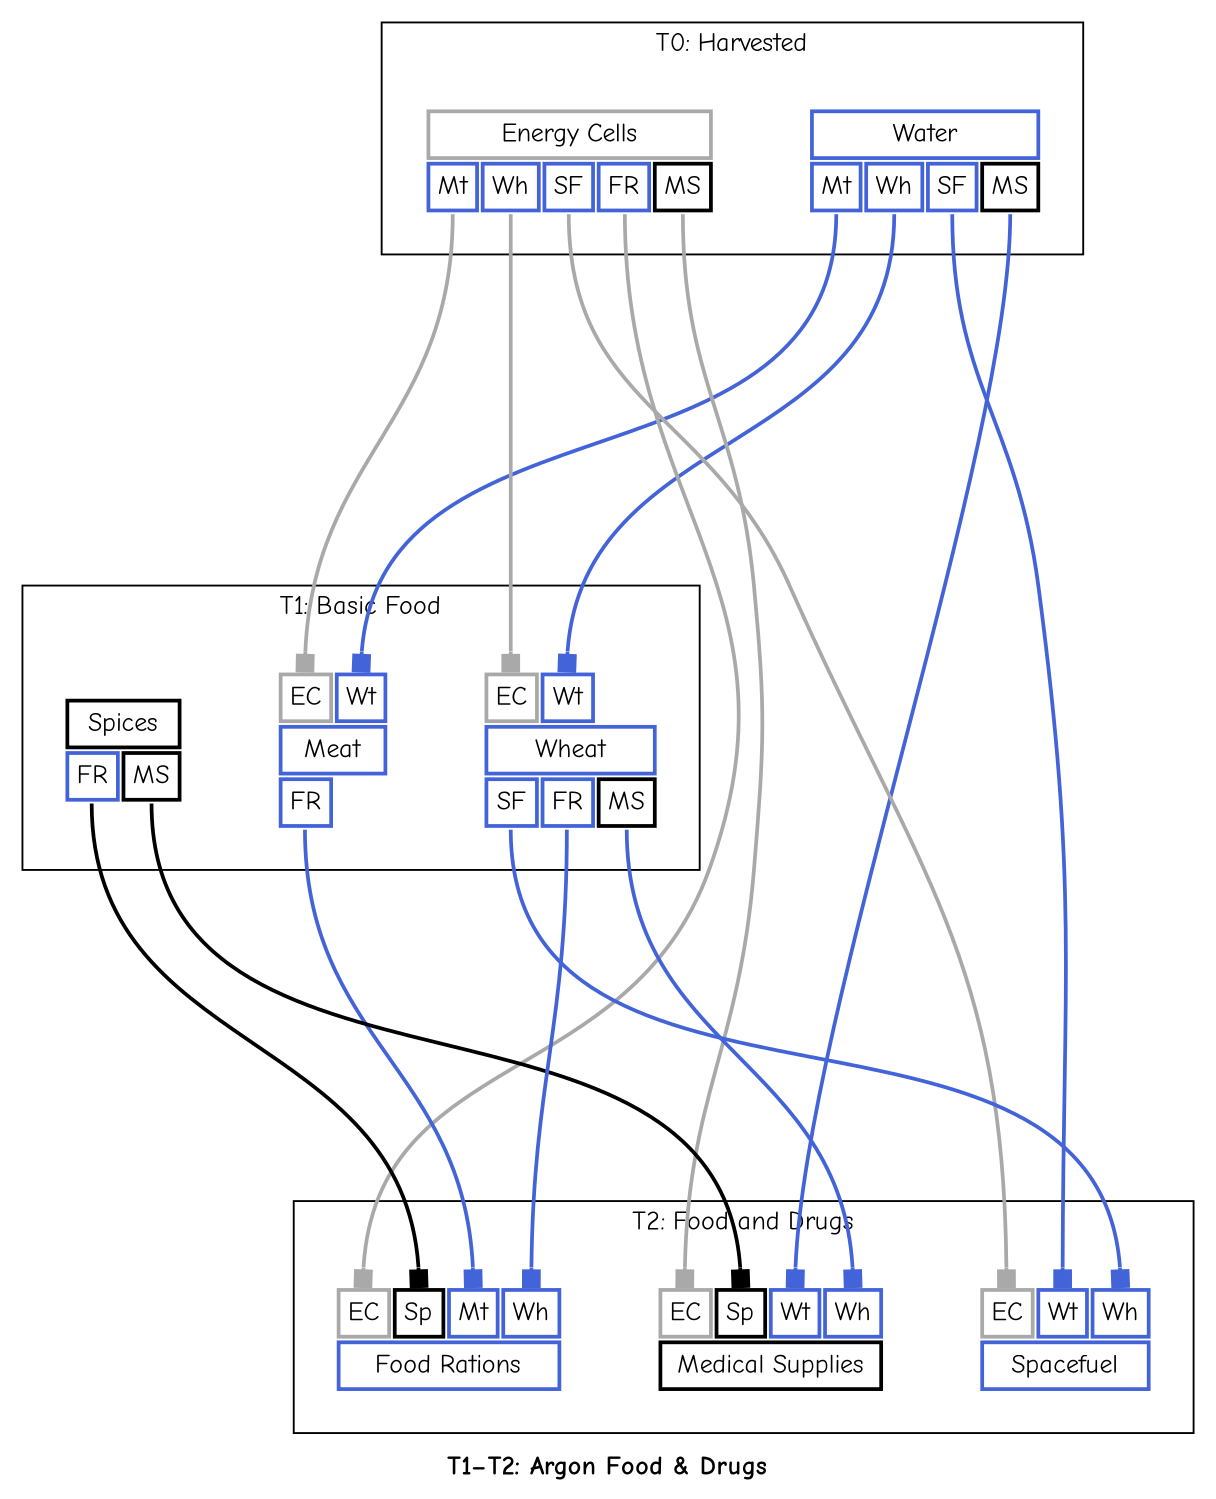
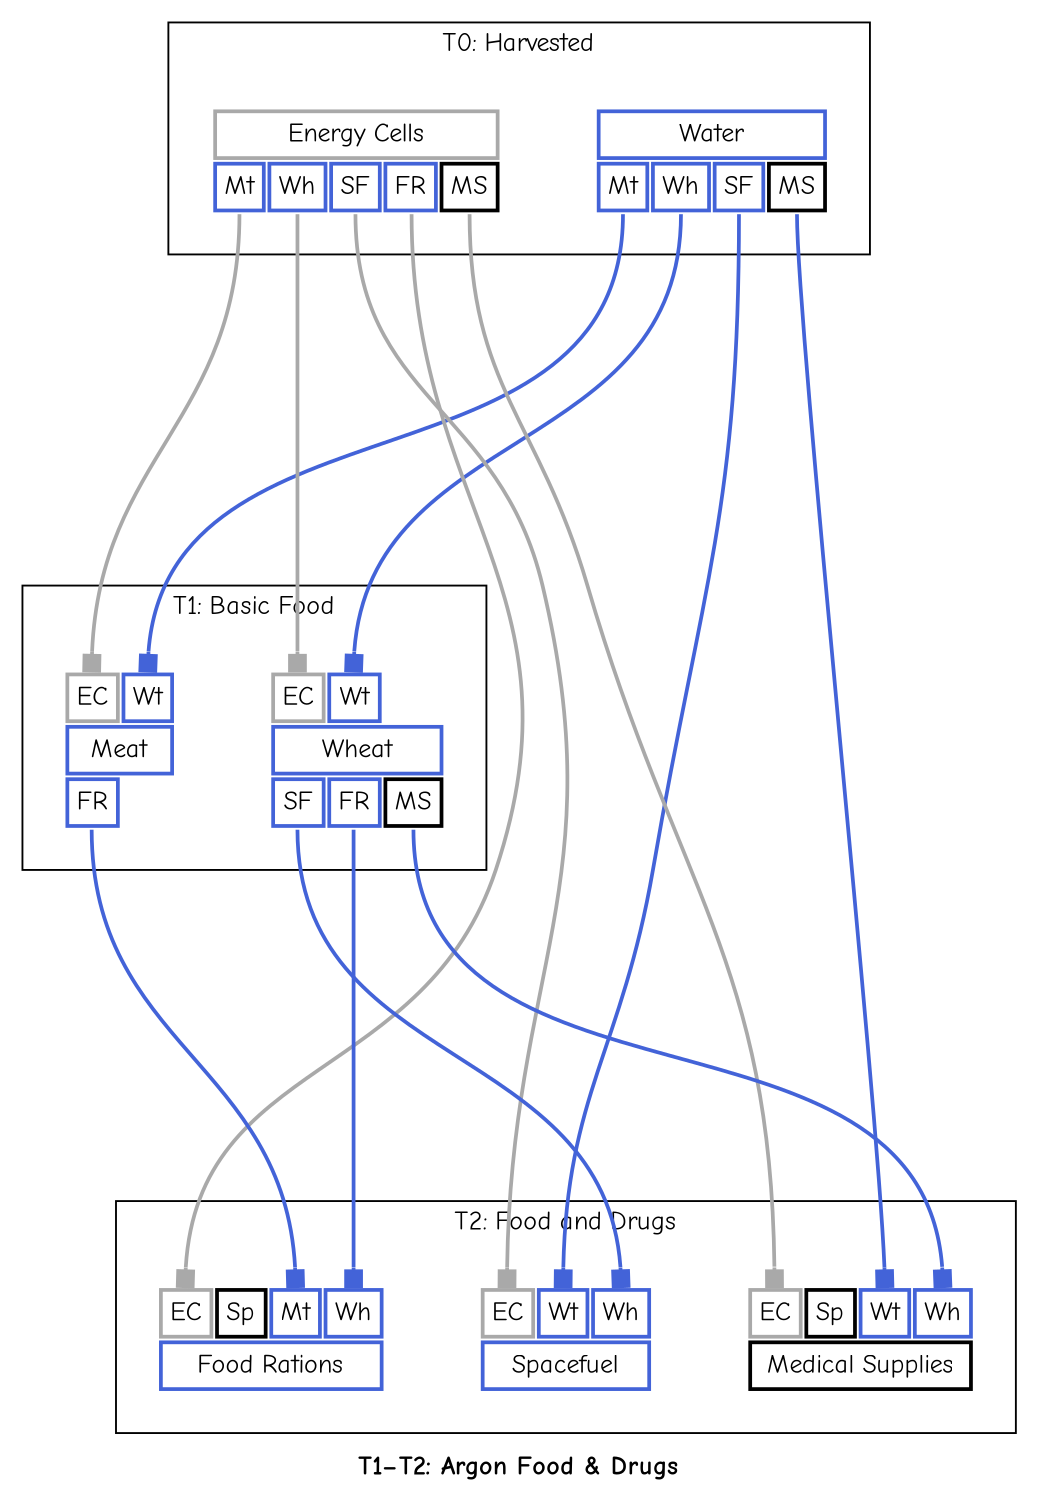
(123, 749) -> none
